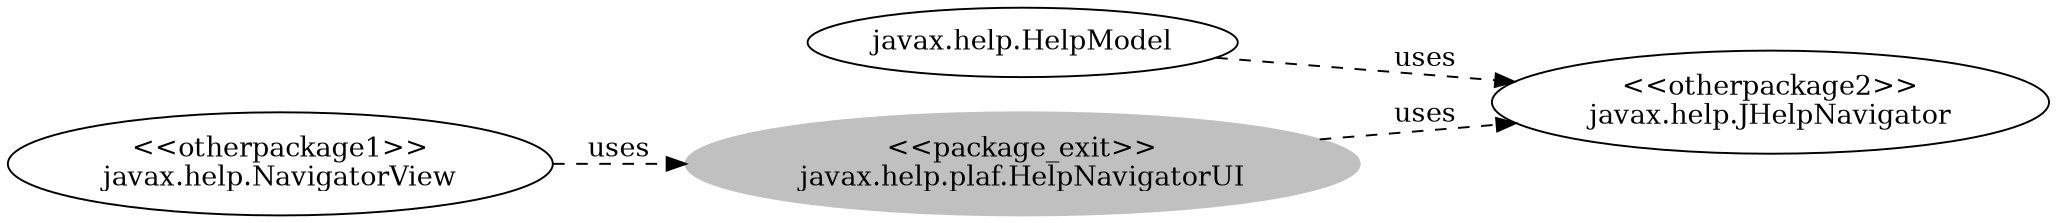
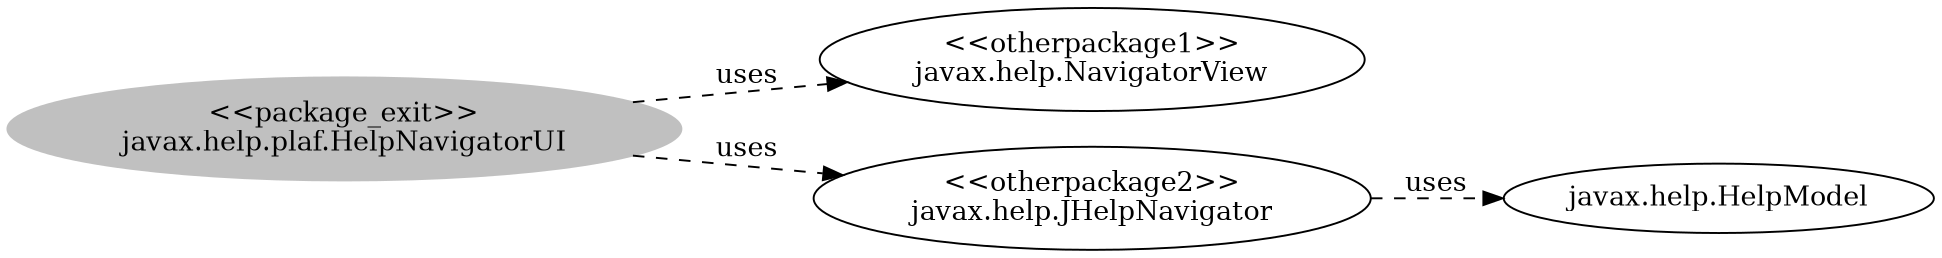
(1356, 69) -> (1427, 198)
(610, 164) -> (730, 93)
